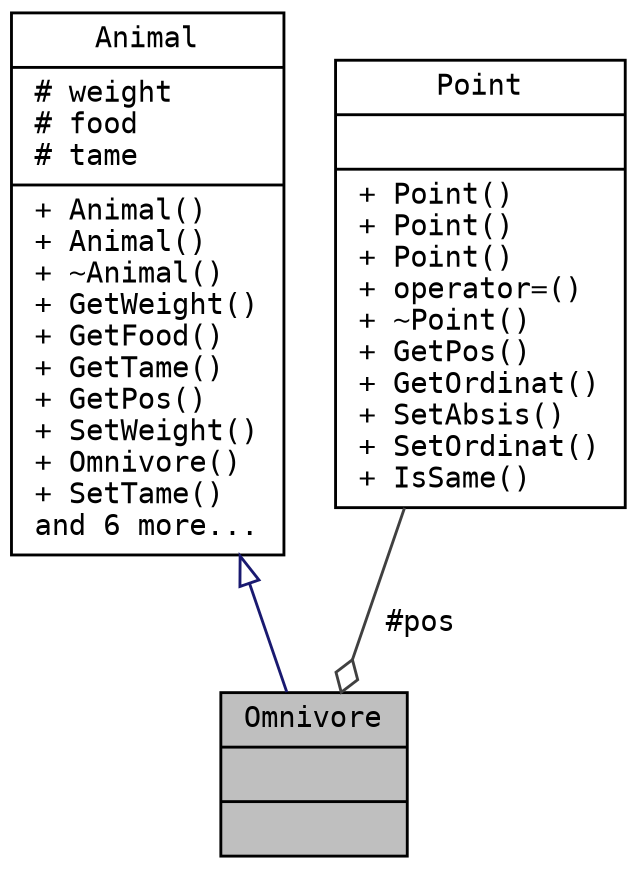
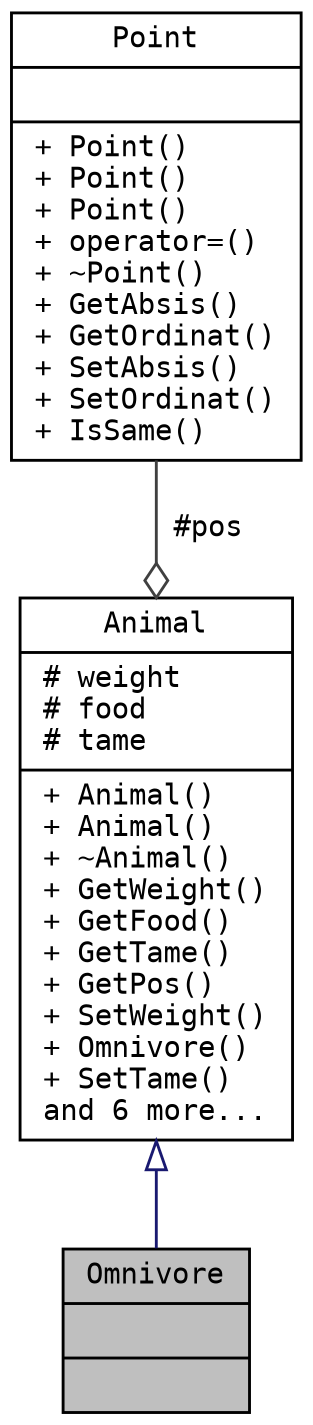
(446, 353) -> (139, 305)
(379, 584) -> (156, 512)
